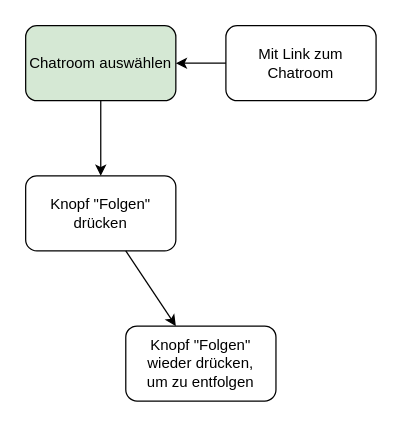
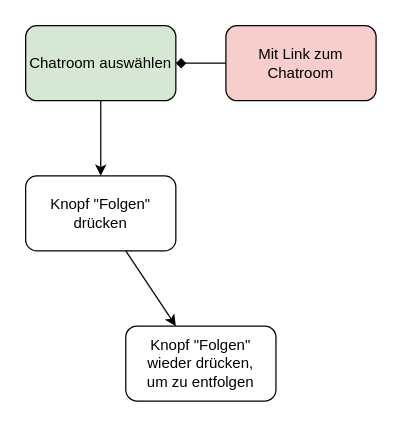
(186, 63) -> (186, 63)
(301, 63) -> (301, 63)
